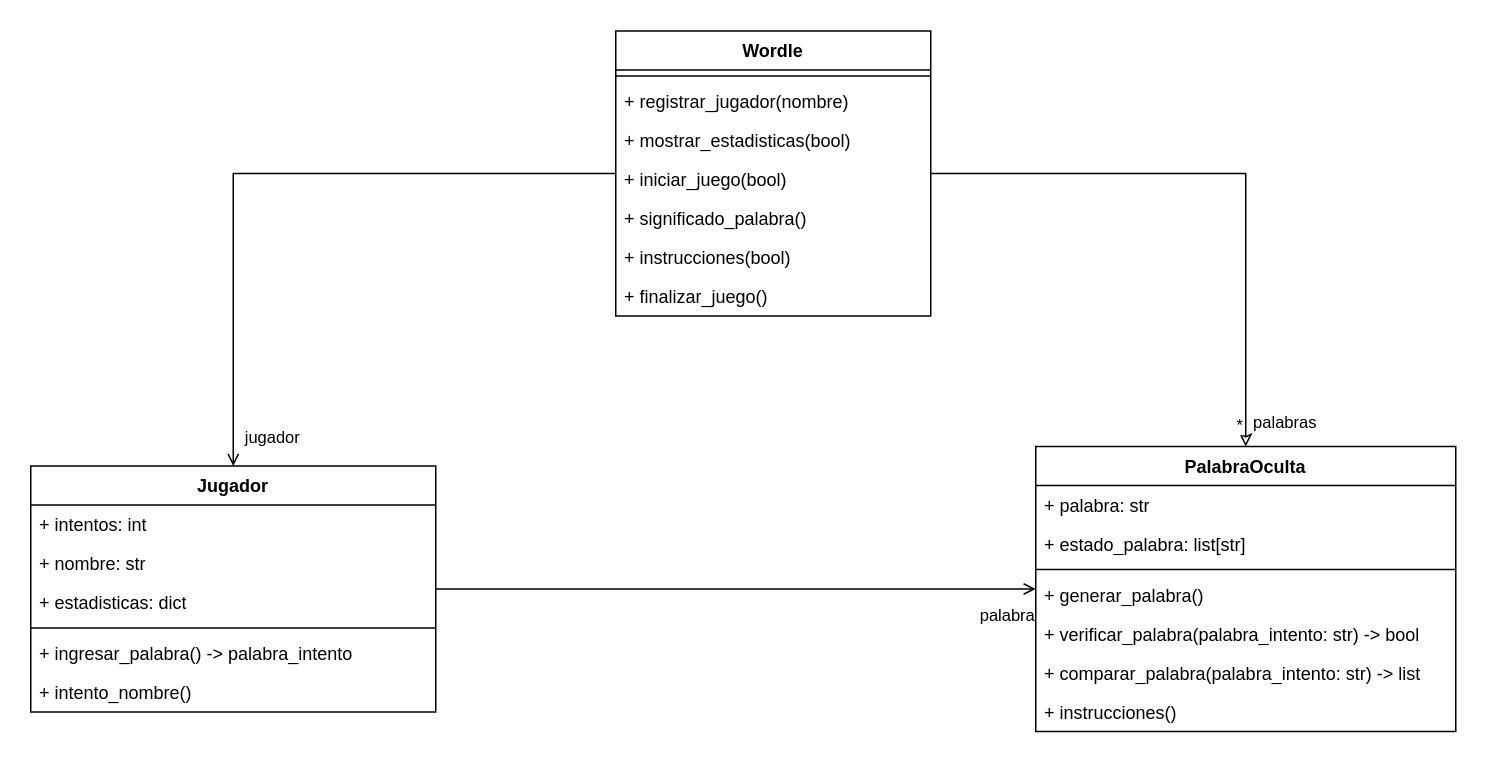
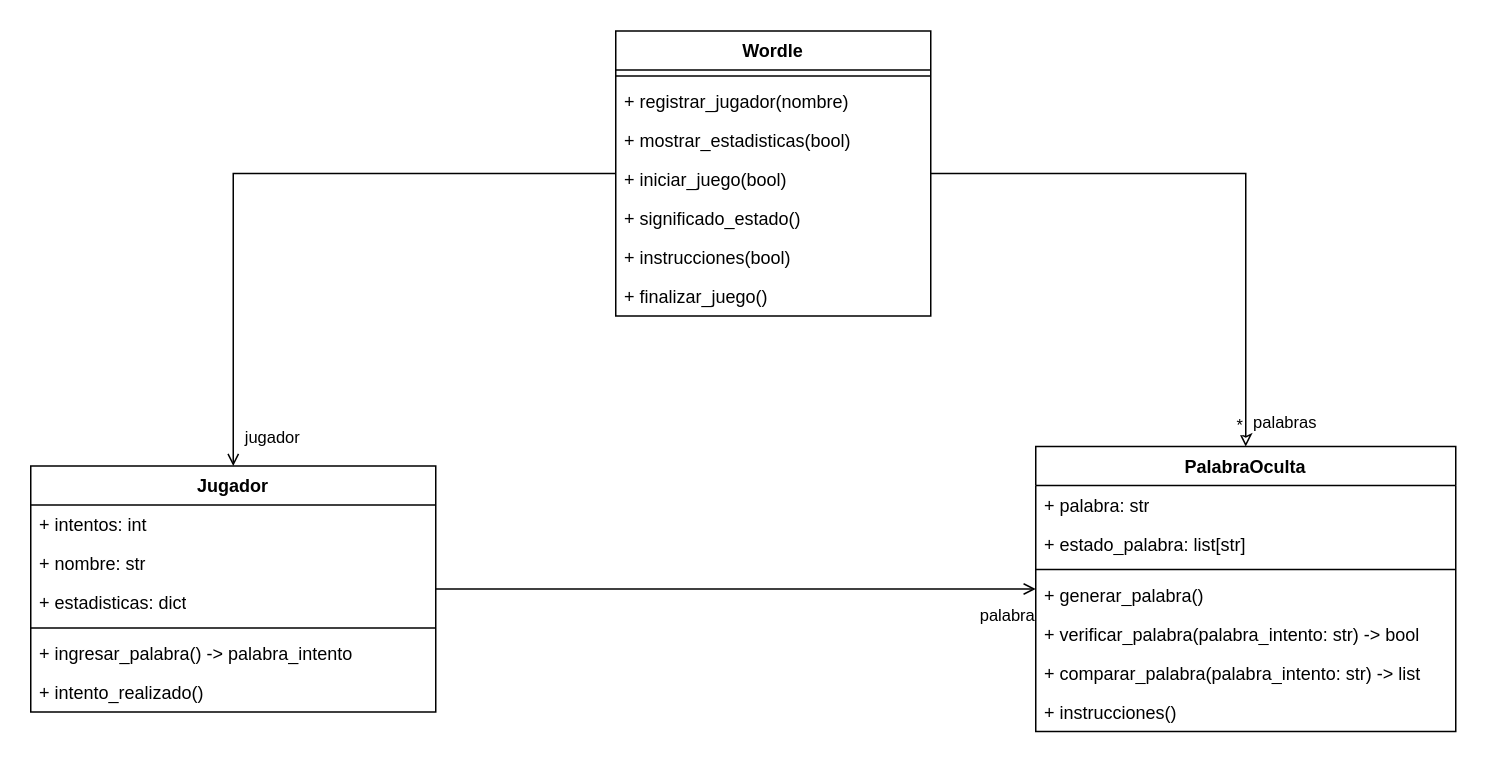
(729, 220) -> (726, 220)
(126, 694) -> (136, 694)
